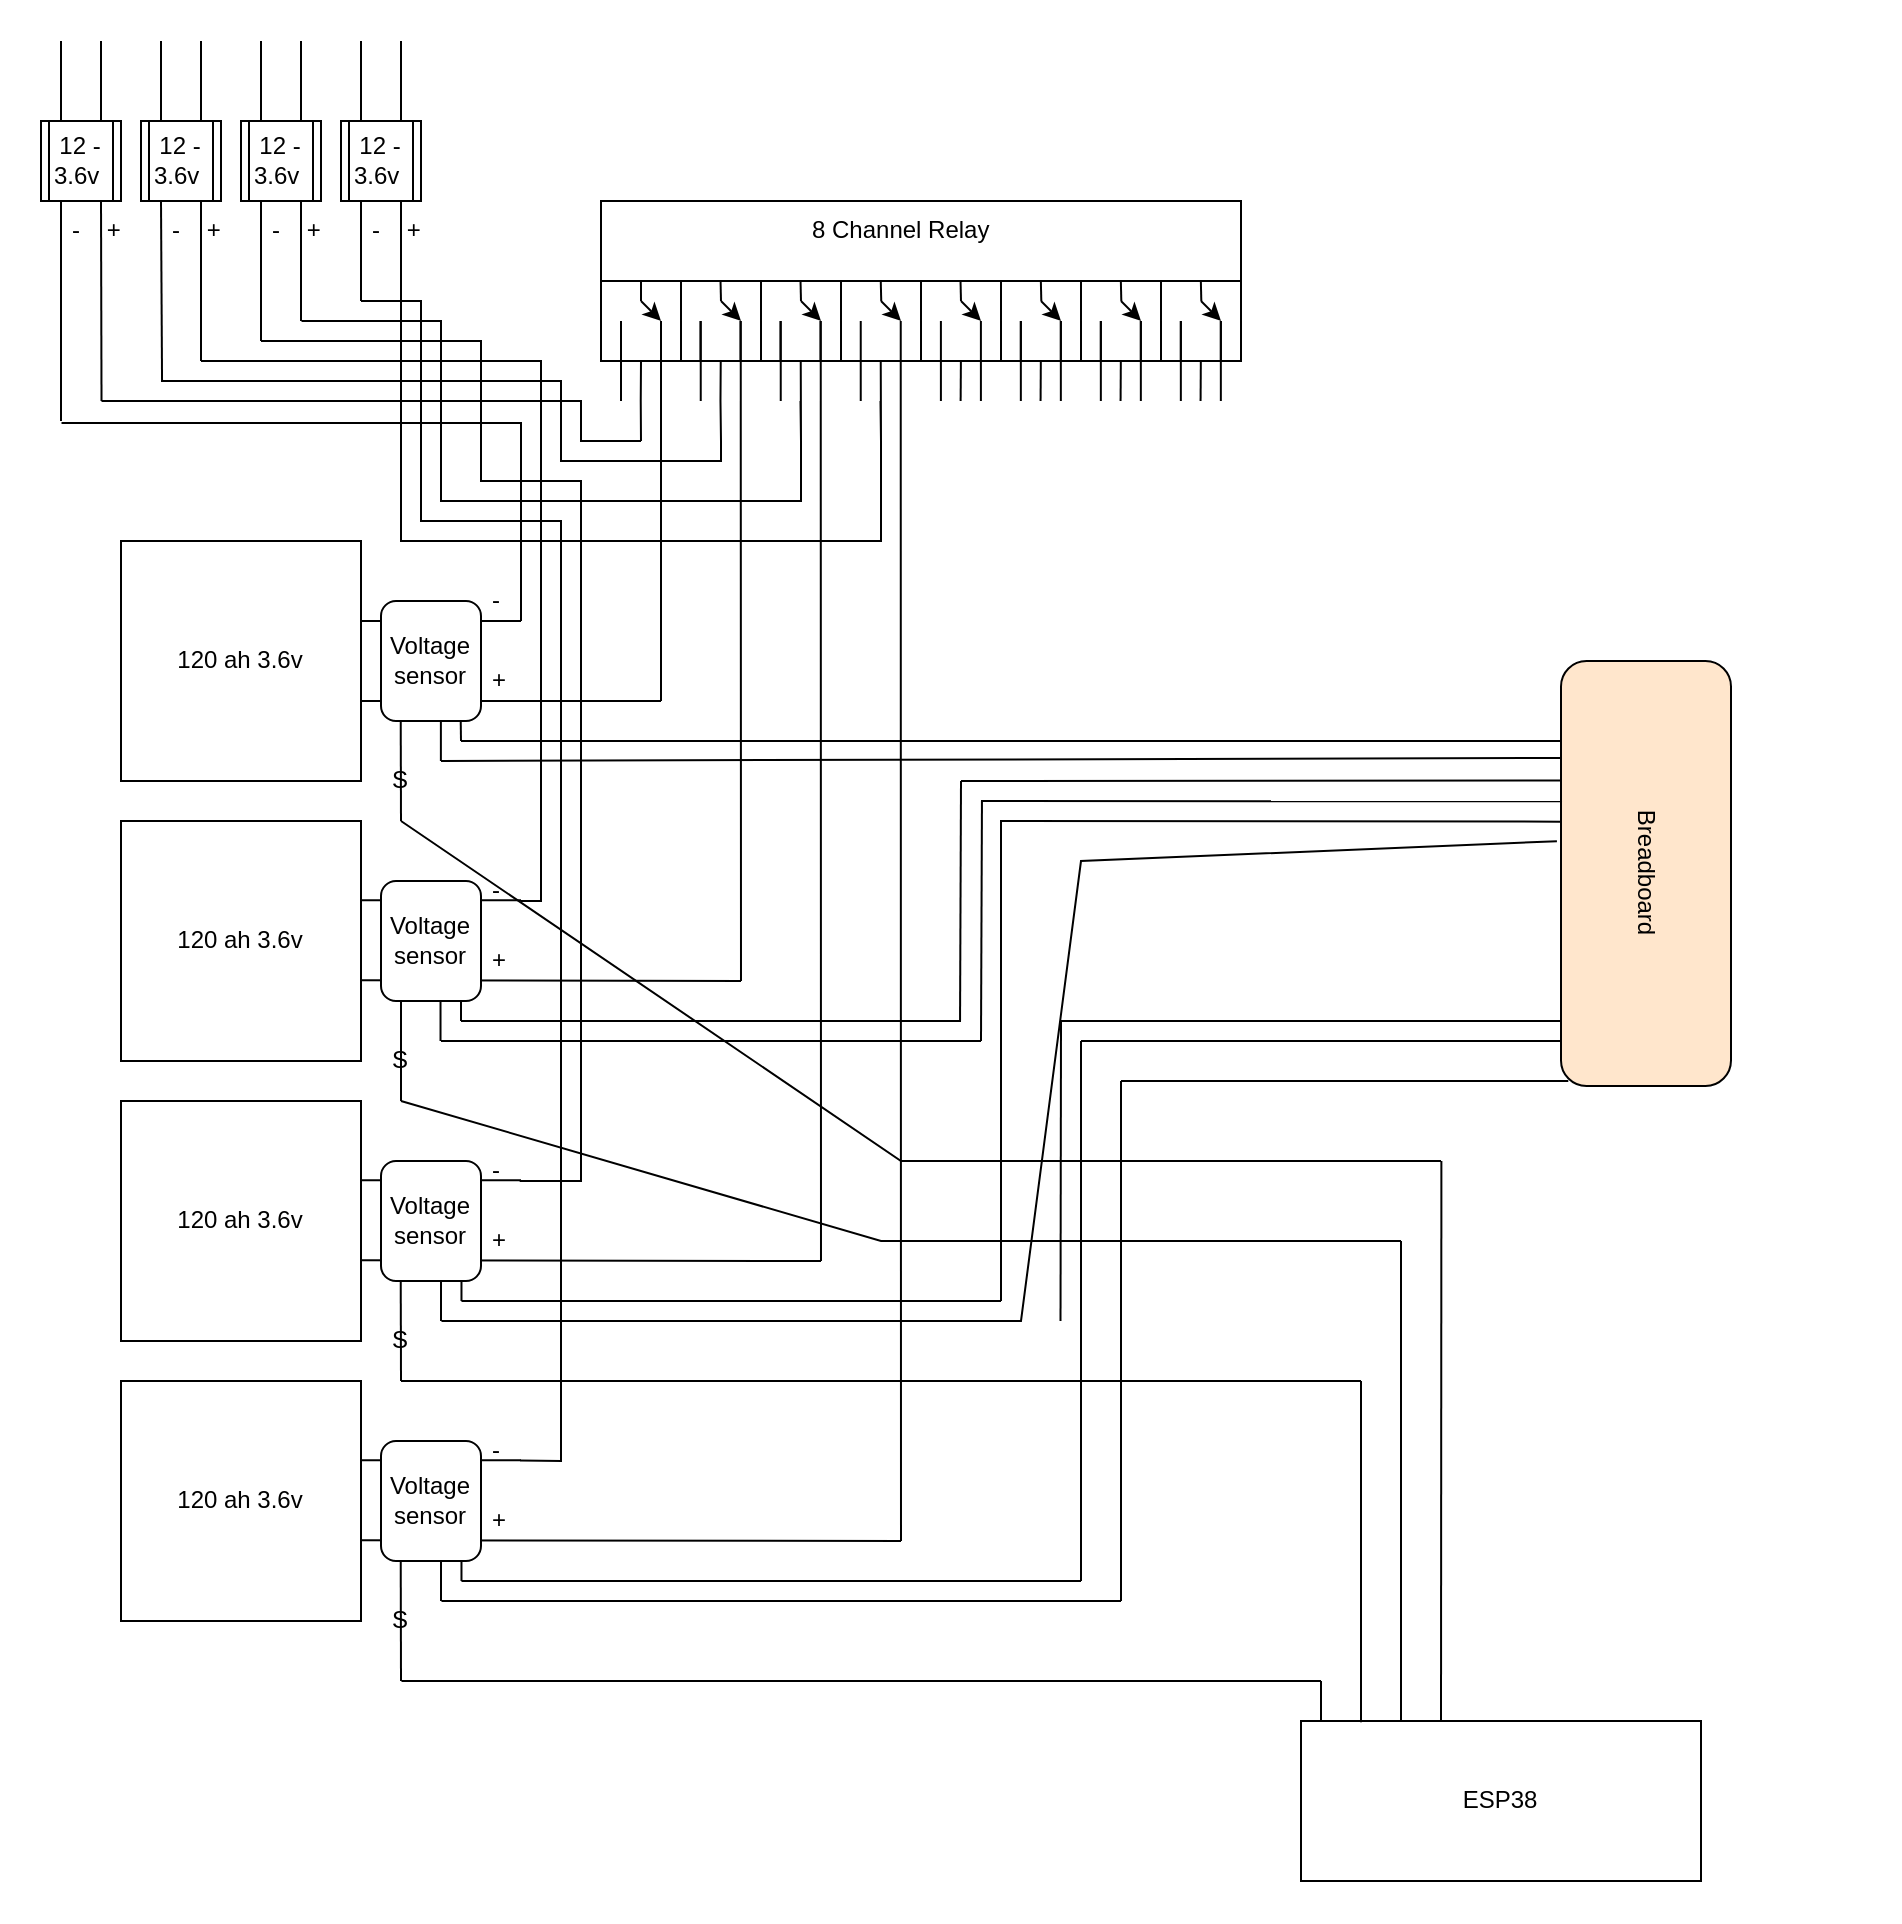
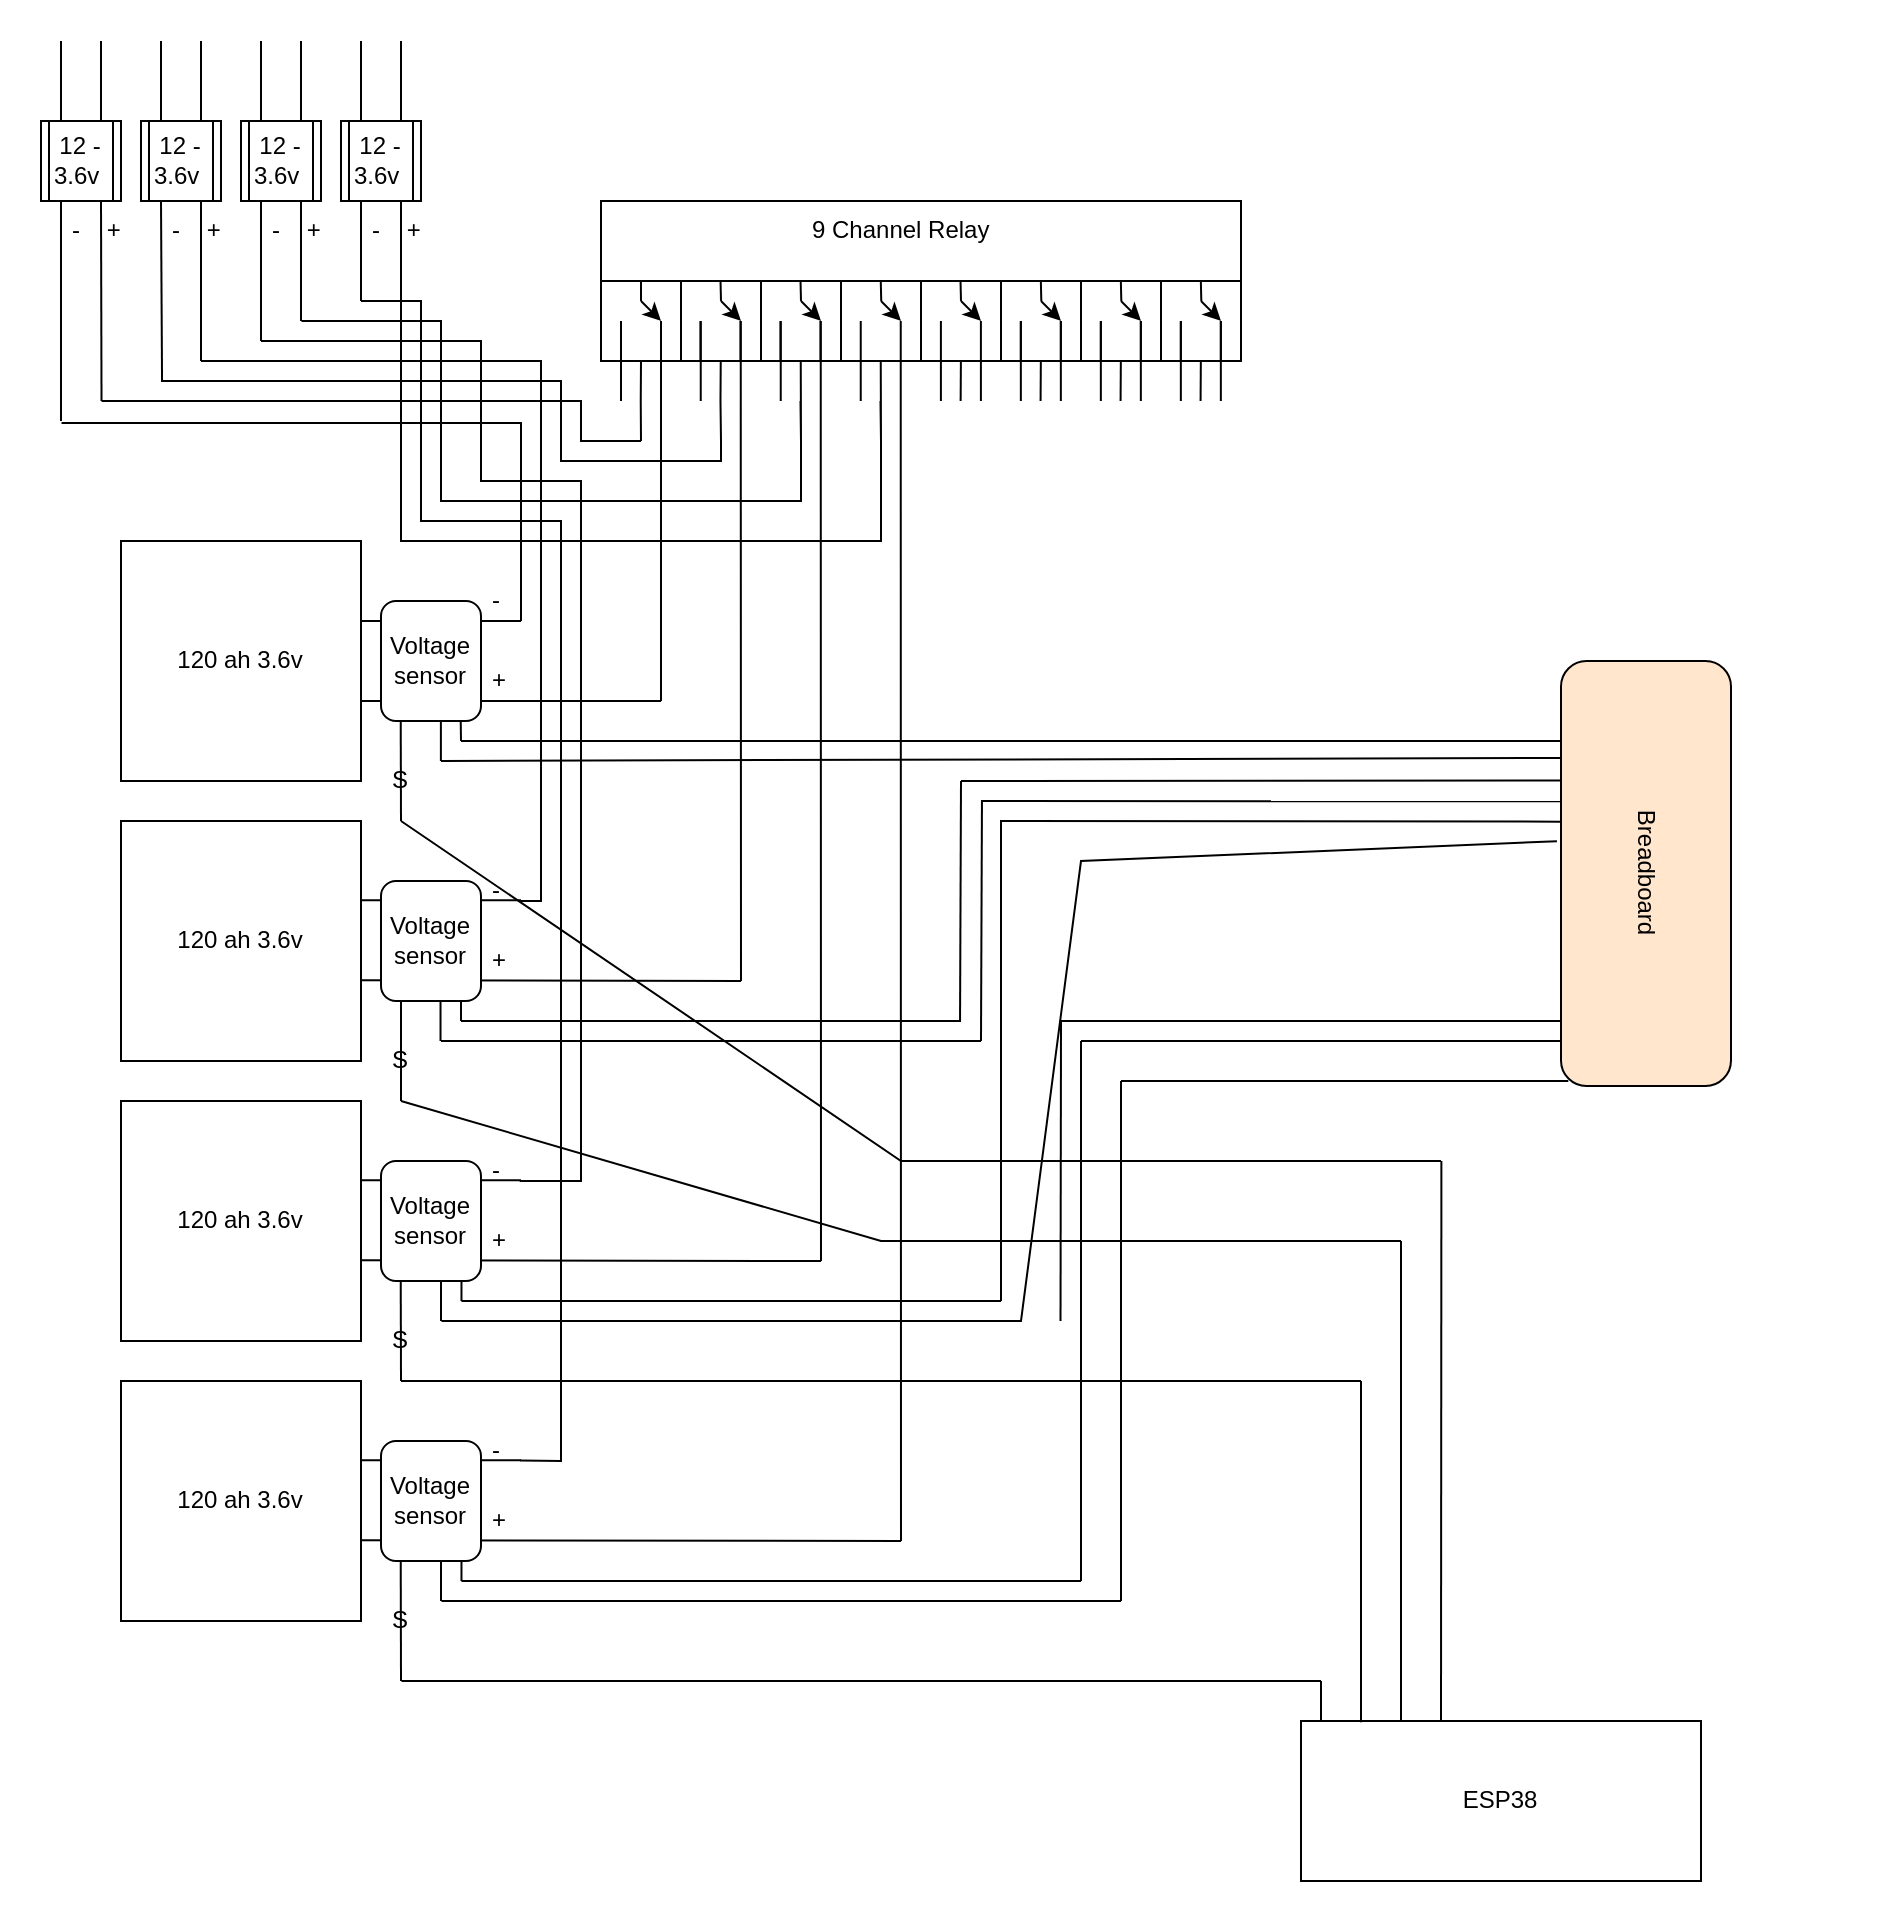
(901, 231) -> (901, 231)
